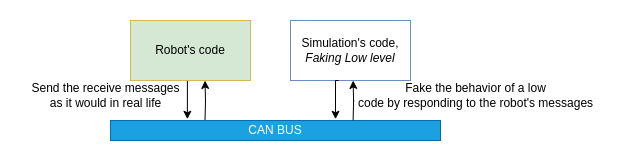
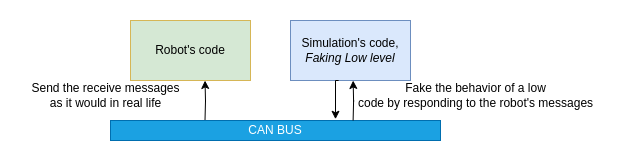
(351, 51) -> (351, 51)
(187, 96) -> none
